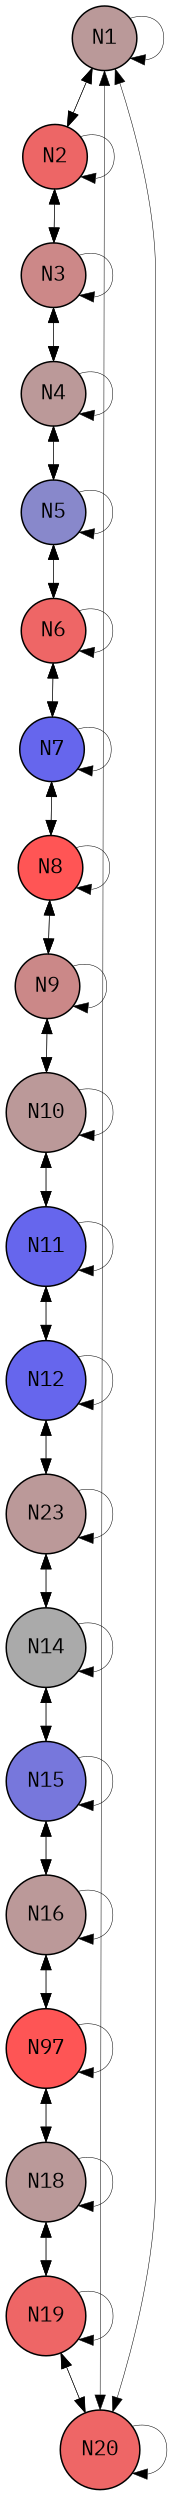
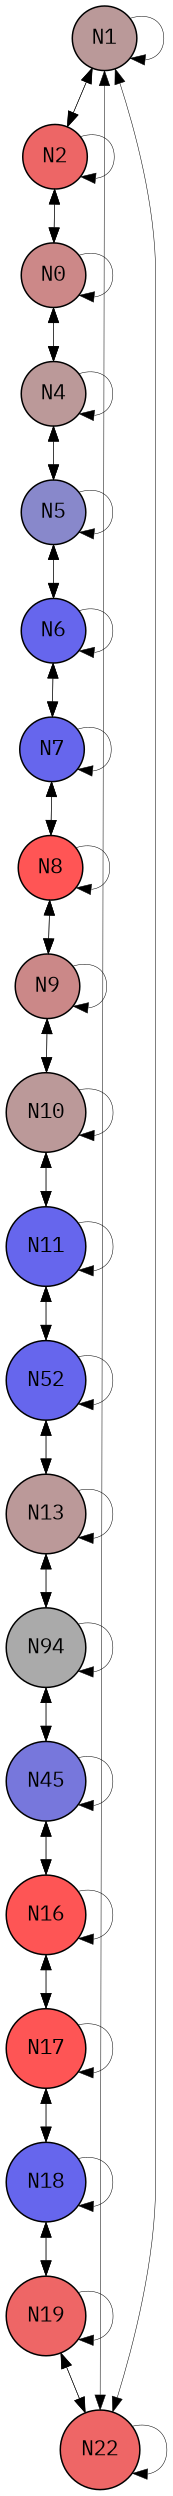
(54, 275) -> (54, 275)
(54, 631) -> (54, 631)
(46, 1380) -> (46, 1380)
(46, 1514) -> (46, 1514)
(46, 1648) -> (46, 1648)
(46, 1781) -> (46, 1781)
(46, 1915) -> (46, 1915)
(46, 2048) -> (46, 2048)
(46, 2182) -> (46, 2182)
(100, 2450) -> (100, 2450)
